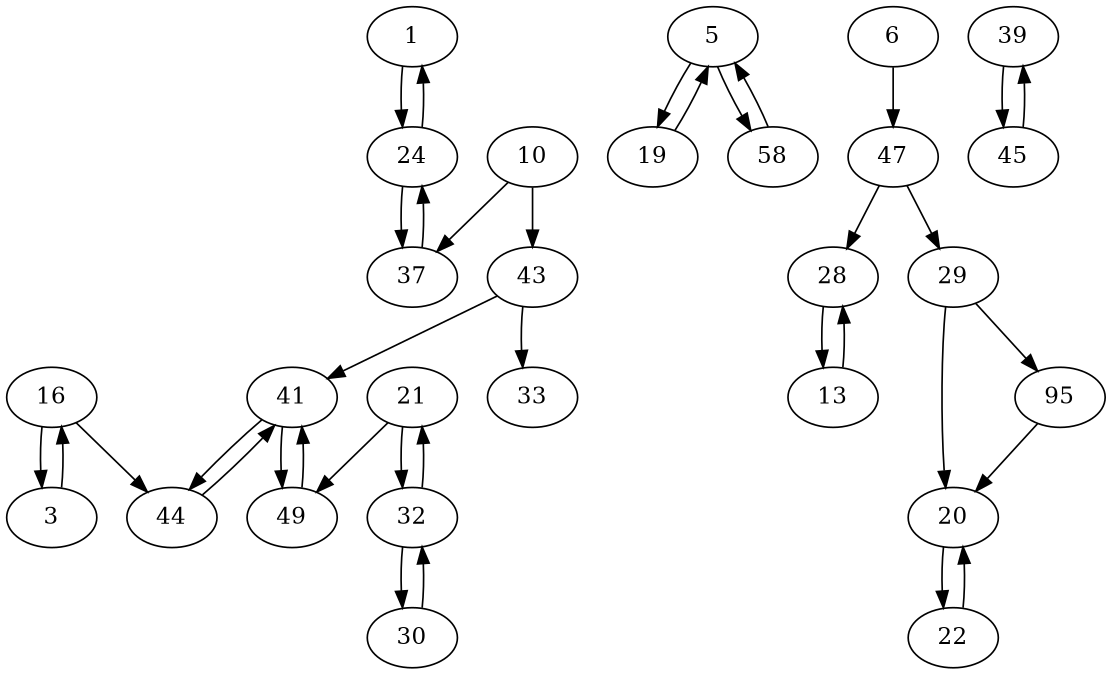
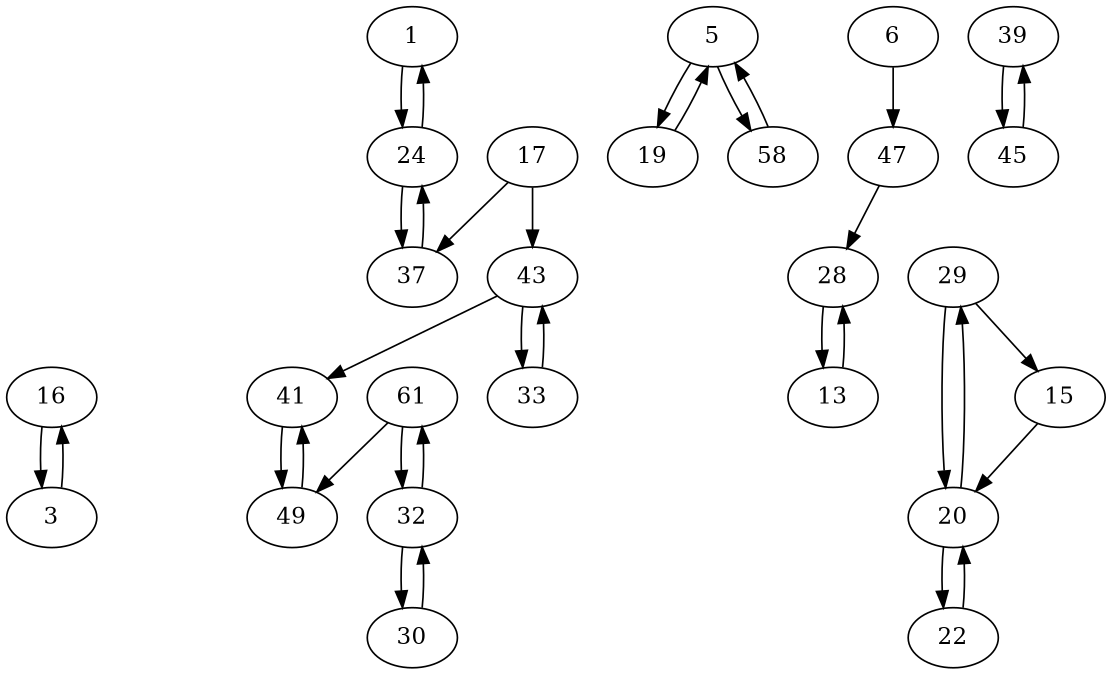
(533, 157) -> (533, 157)
(919, 210) -> (964, 406)
none -> (544, 345)
(412, 397) -> (412, 397)
(1060, 397) -> (1060, 397)
(172, 518) -> none
